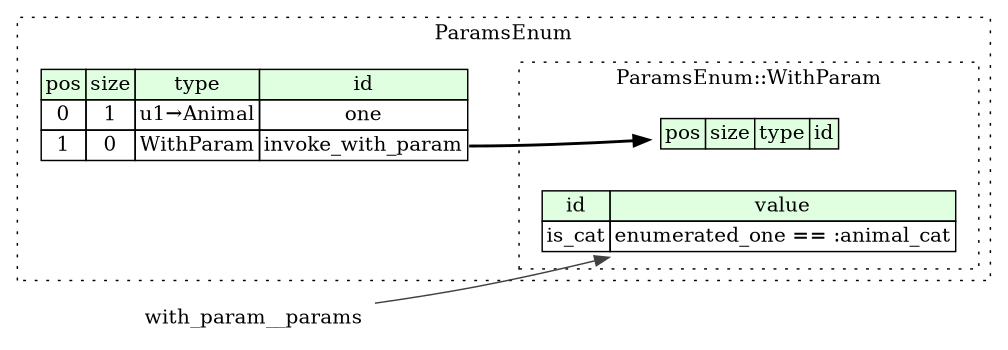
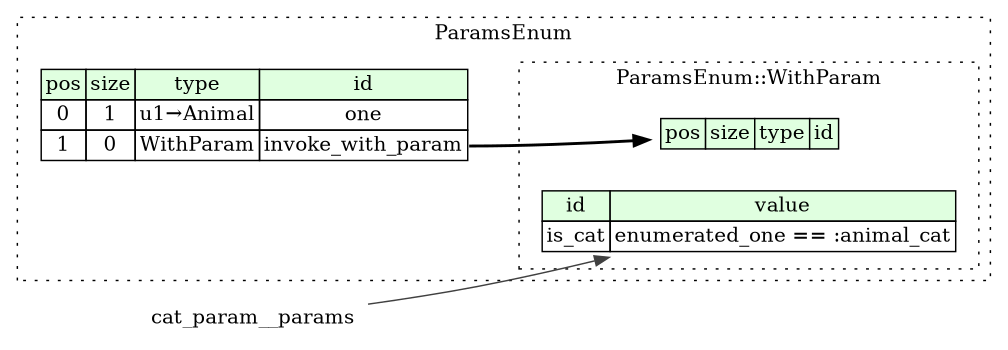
(254, 318) -> (254, 318)
